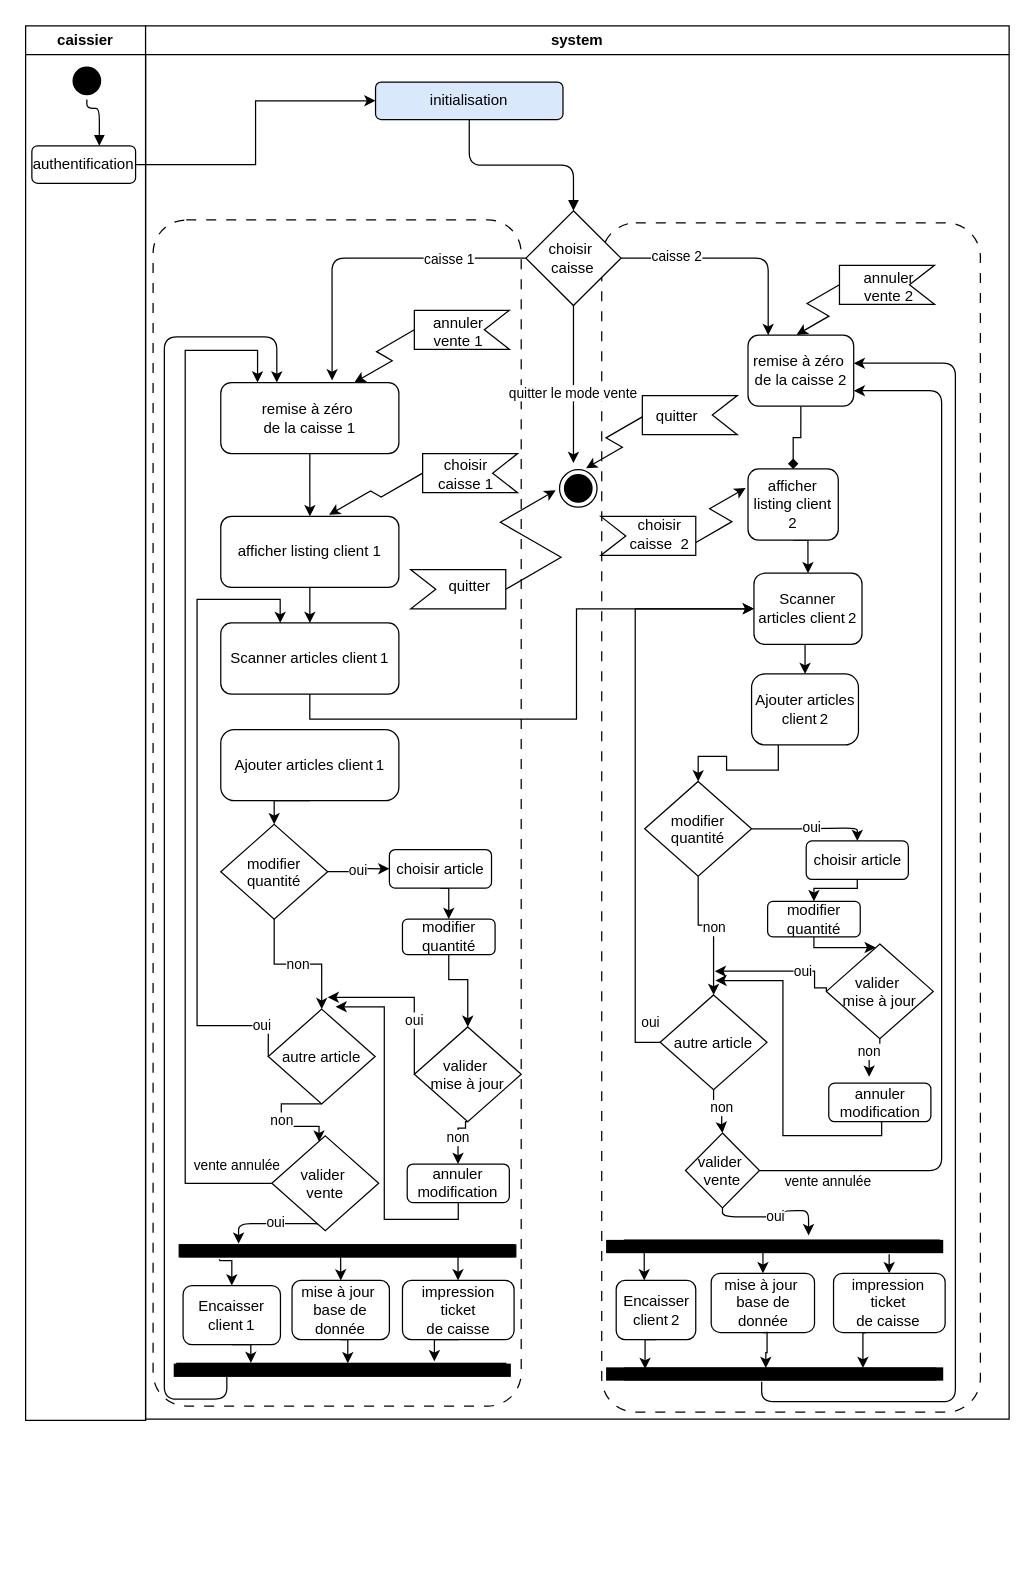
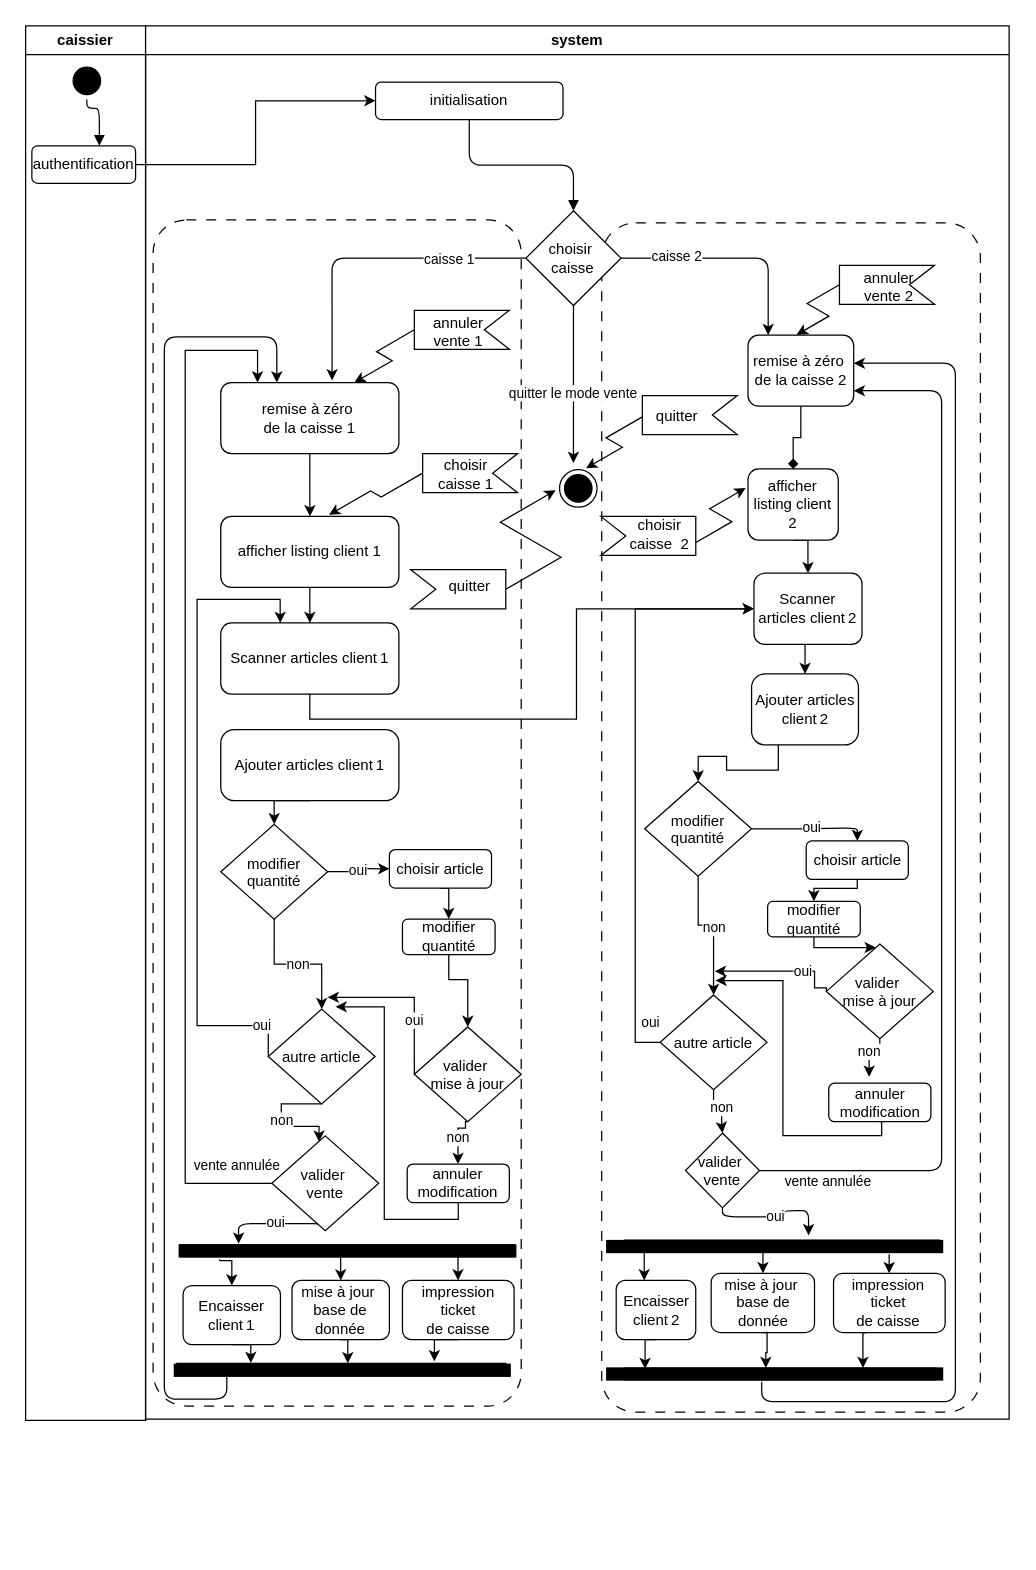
(469, 101) -> (469, 101)
